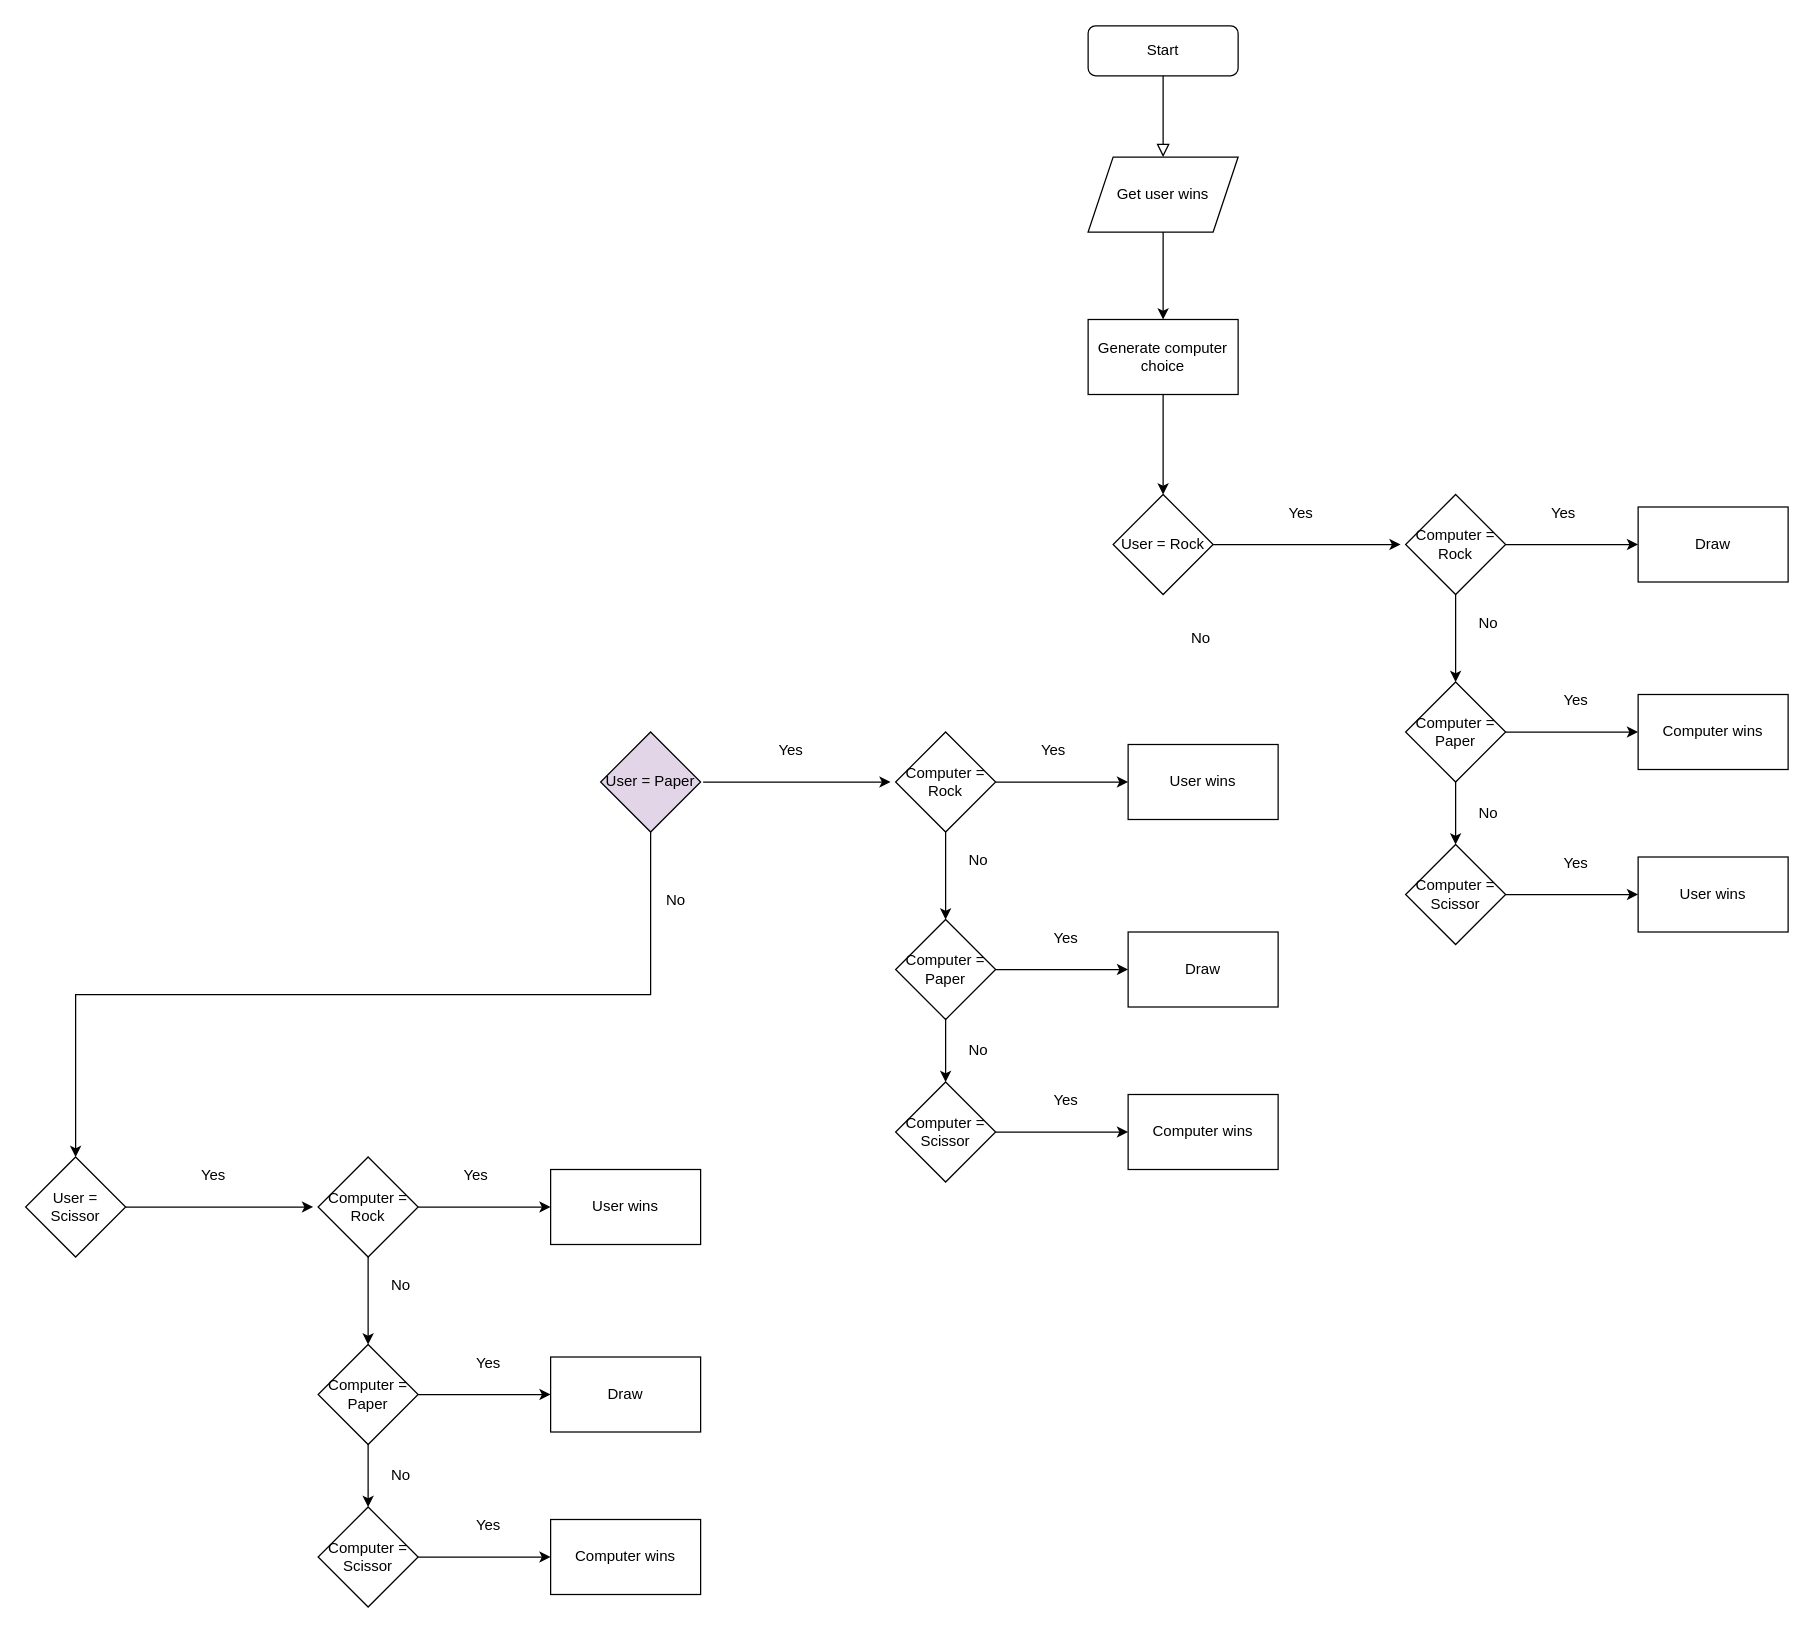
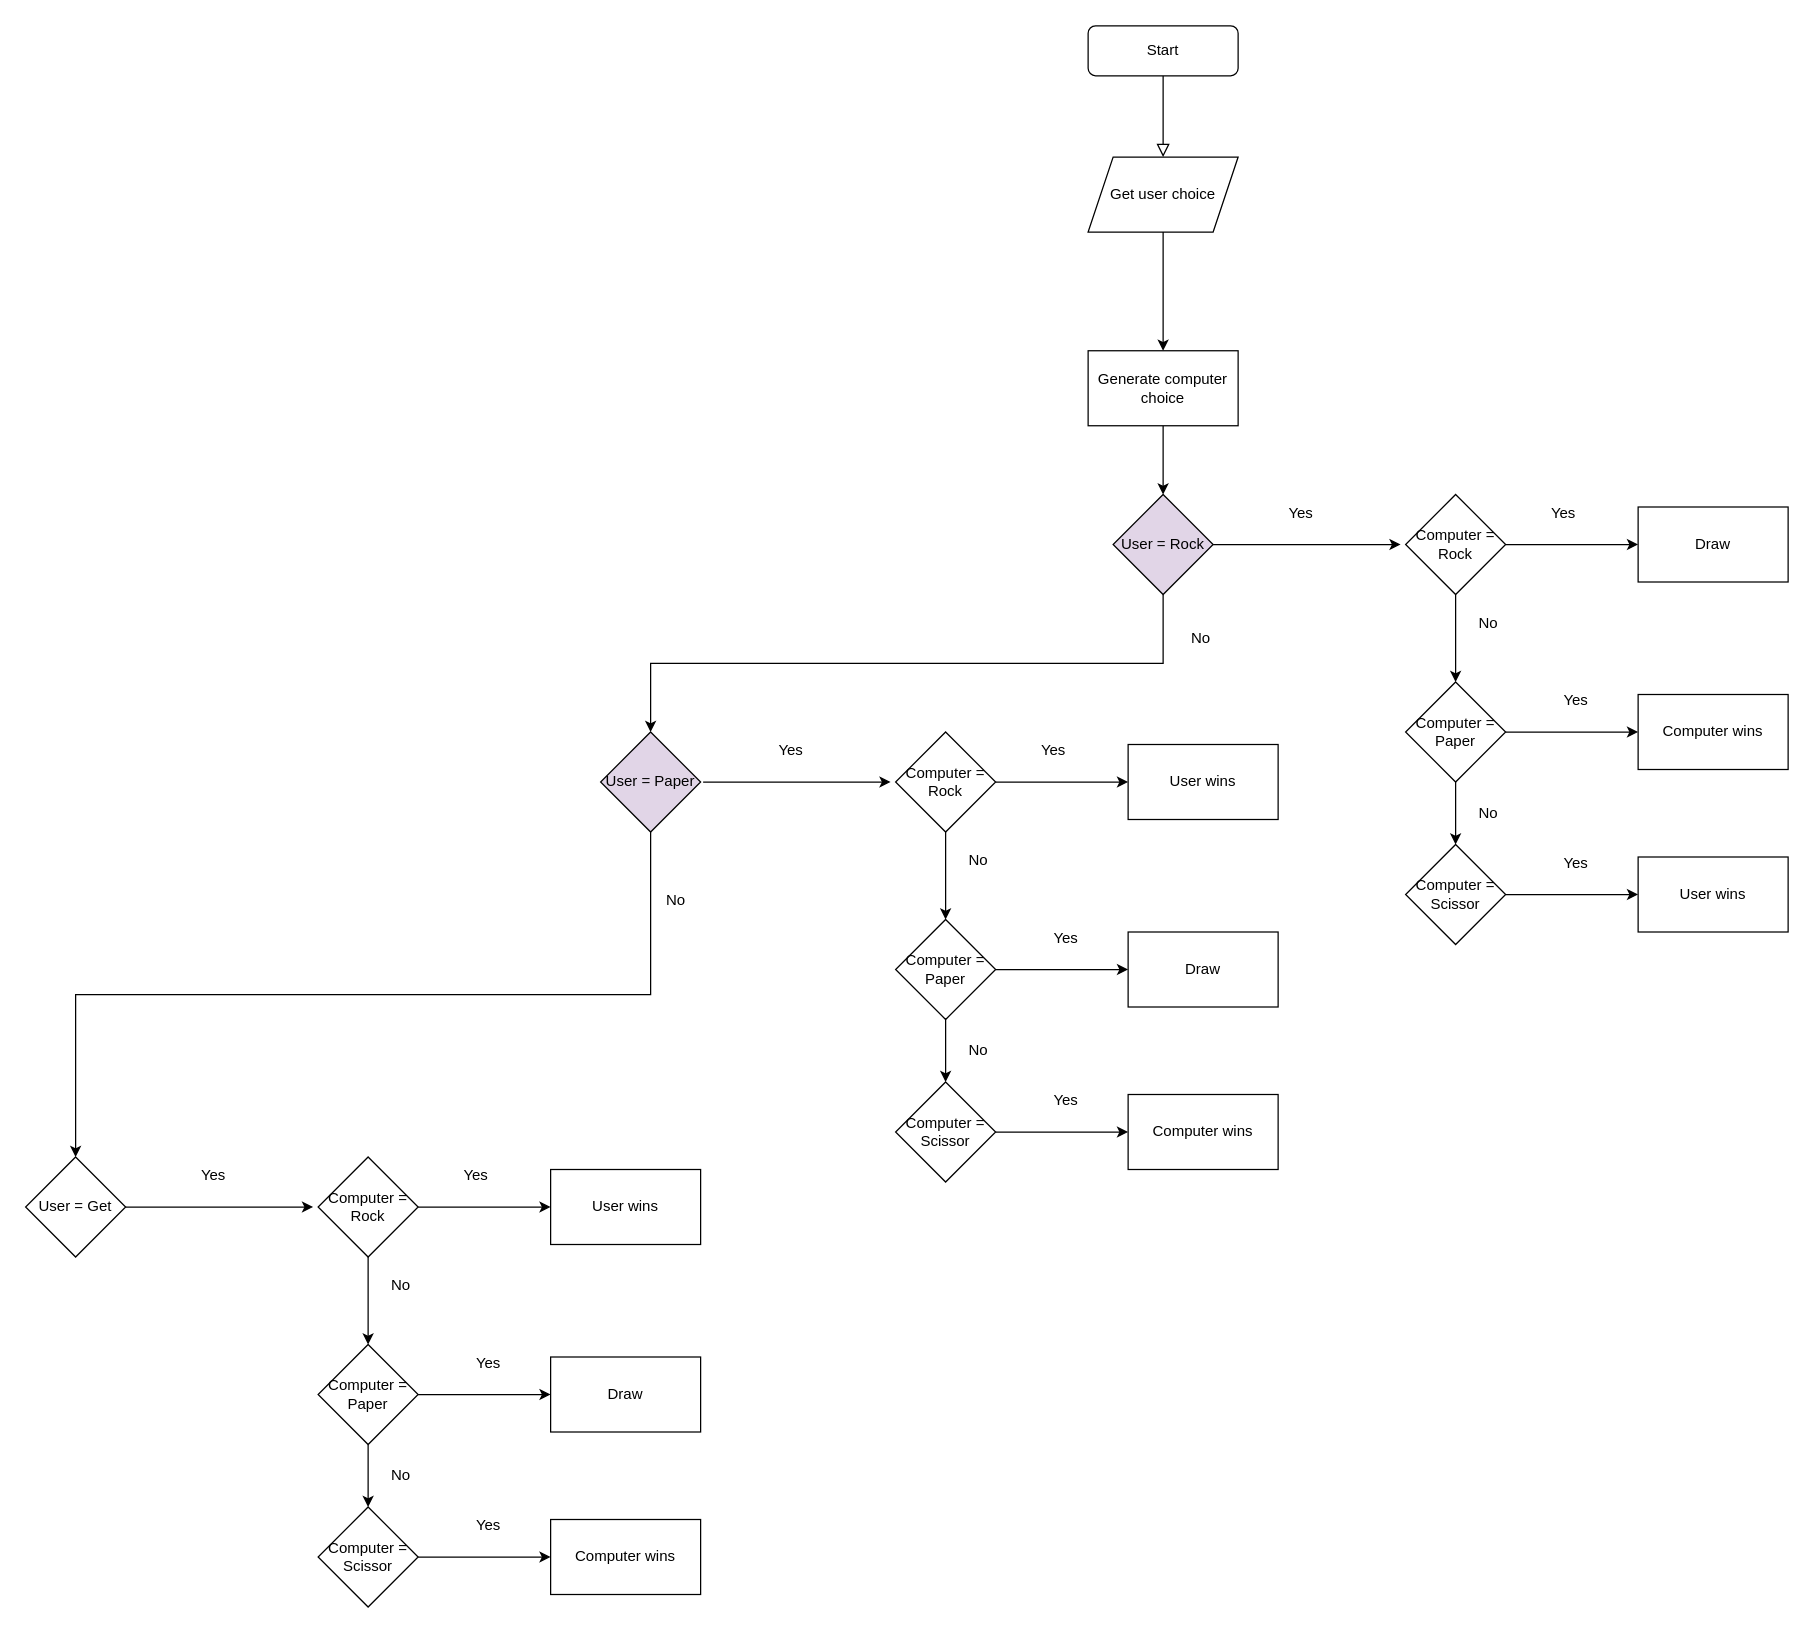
(1163, 194) -> (1163, 194)
(1163, 357) -> (1163, 388)
(1163, 544) -> (1163, 544)
none -> (911, 663)
(76, 1207) -> (76, 1207)
